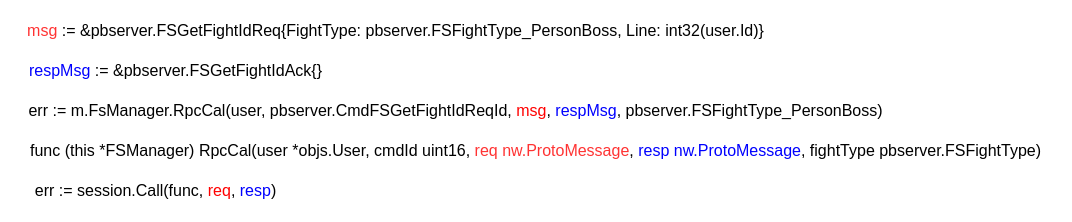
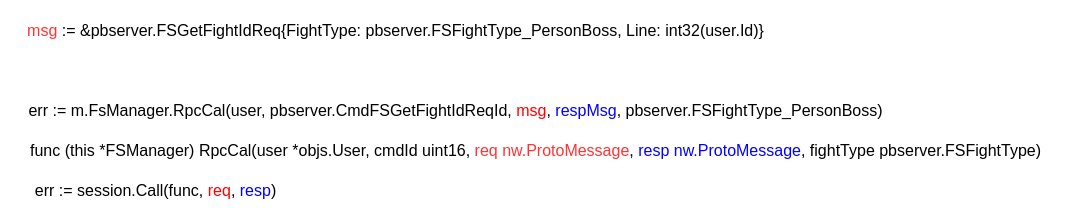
(176, 71) -> none
